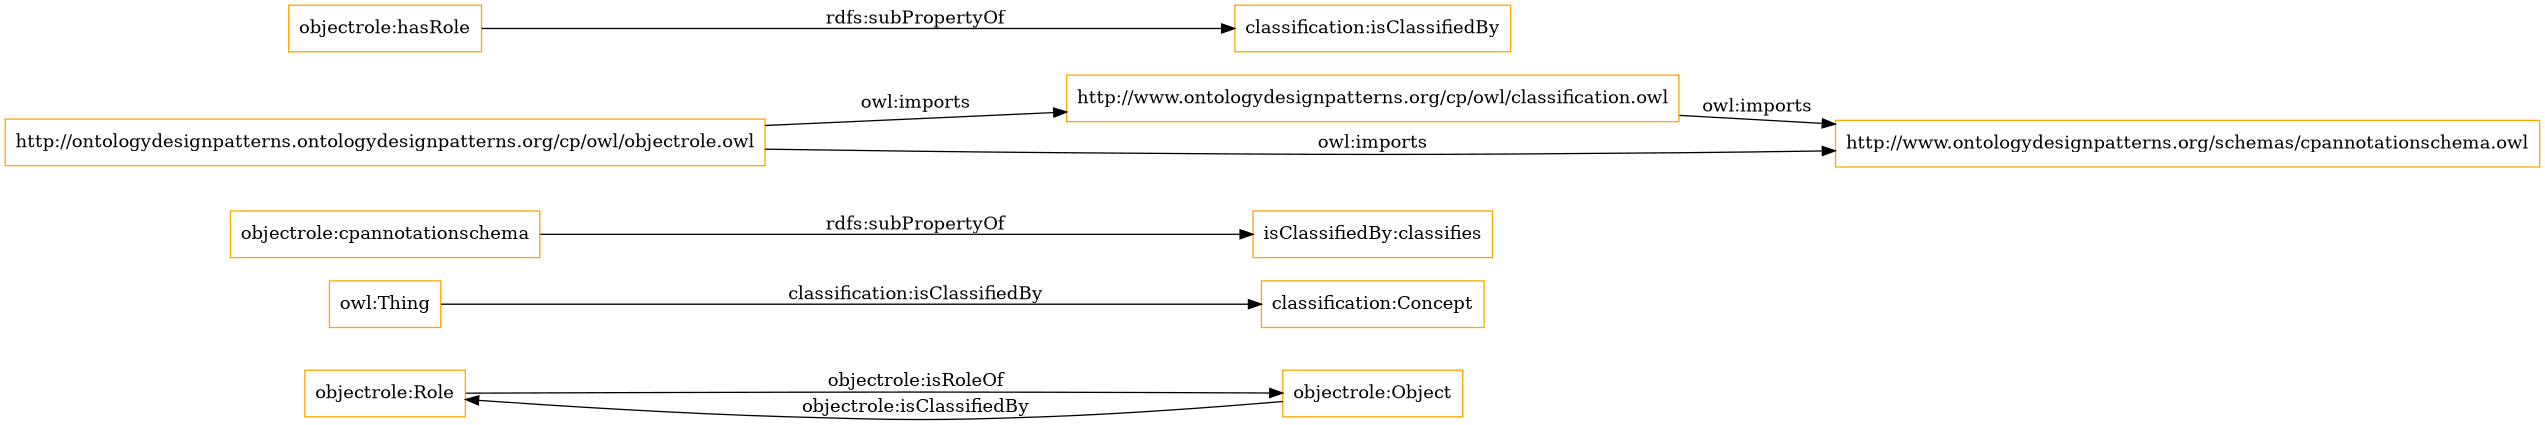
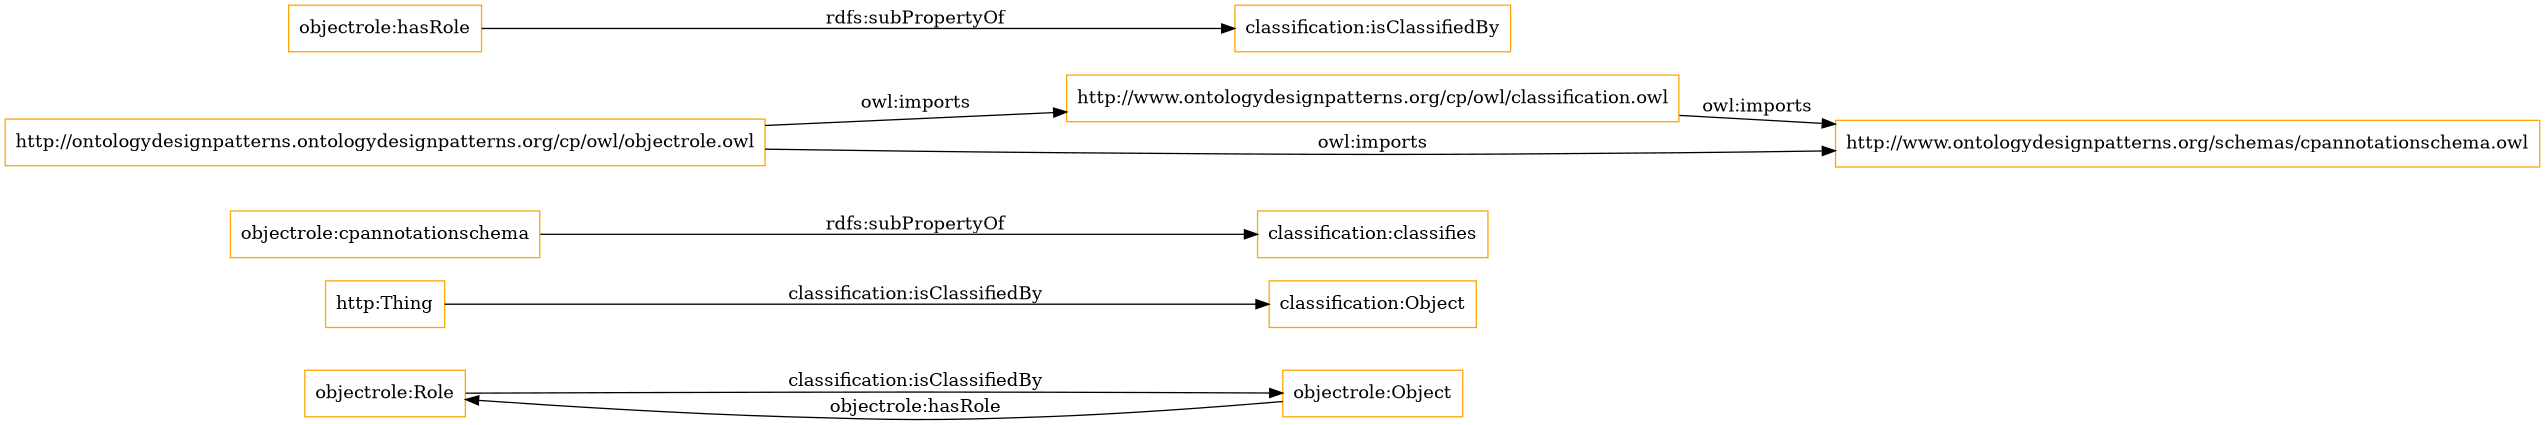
(1373, 234) -> (1373, 234)
(385, 304) -> (385, 304)
(1373, 304) -> (1373, 304)
(916, 381) -> (916, 381)
(916, 407) -> (916, 407)
